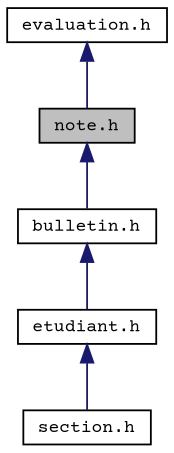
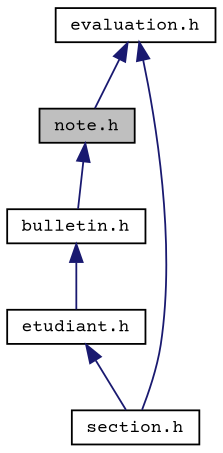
none -> (166, 236)
